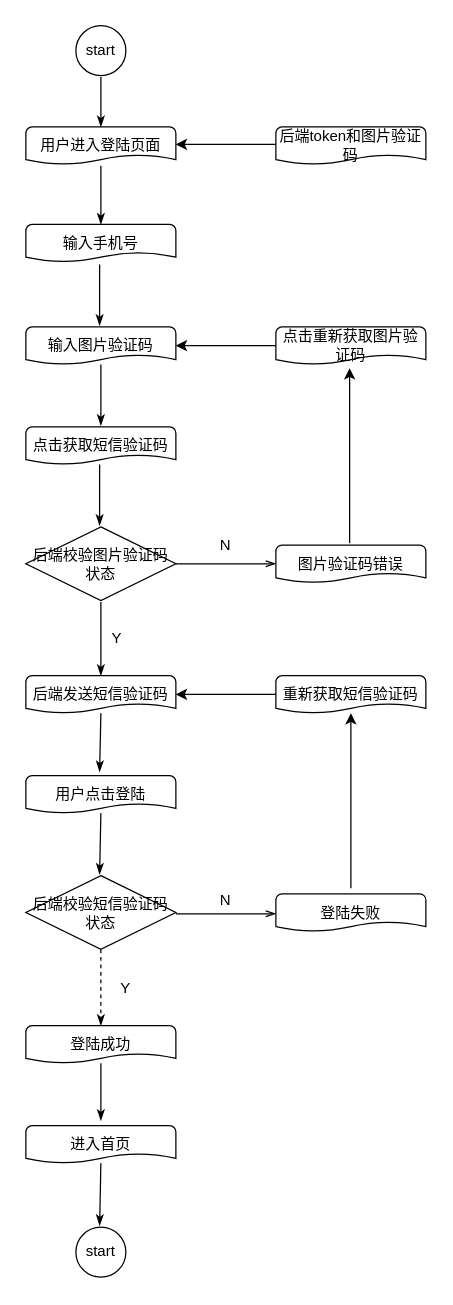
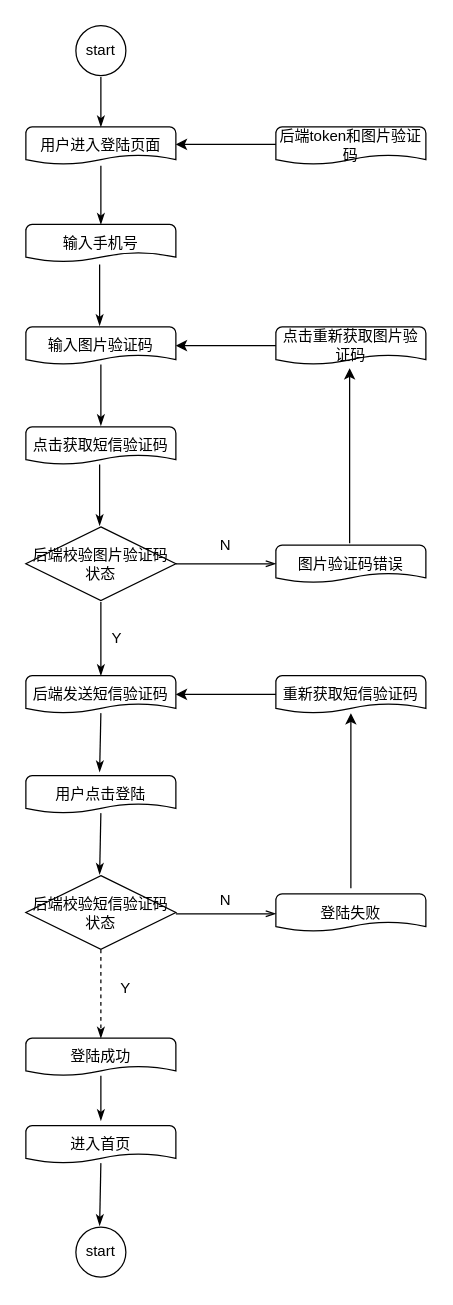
(101, 1044) -> (101, 1057)
